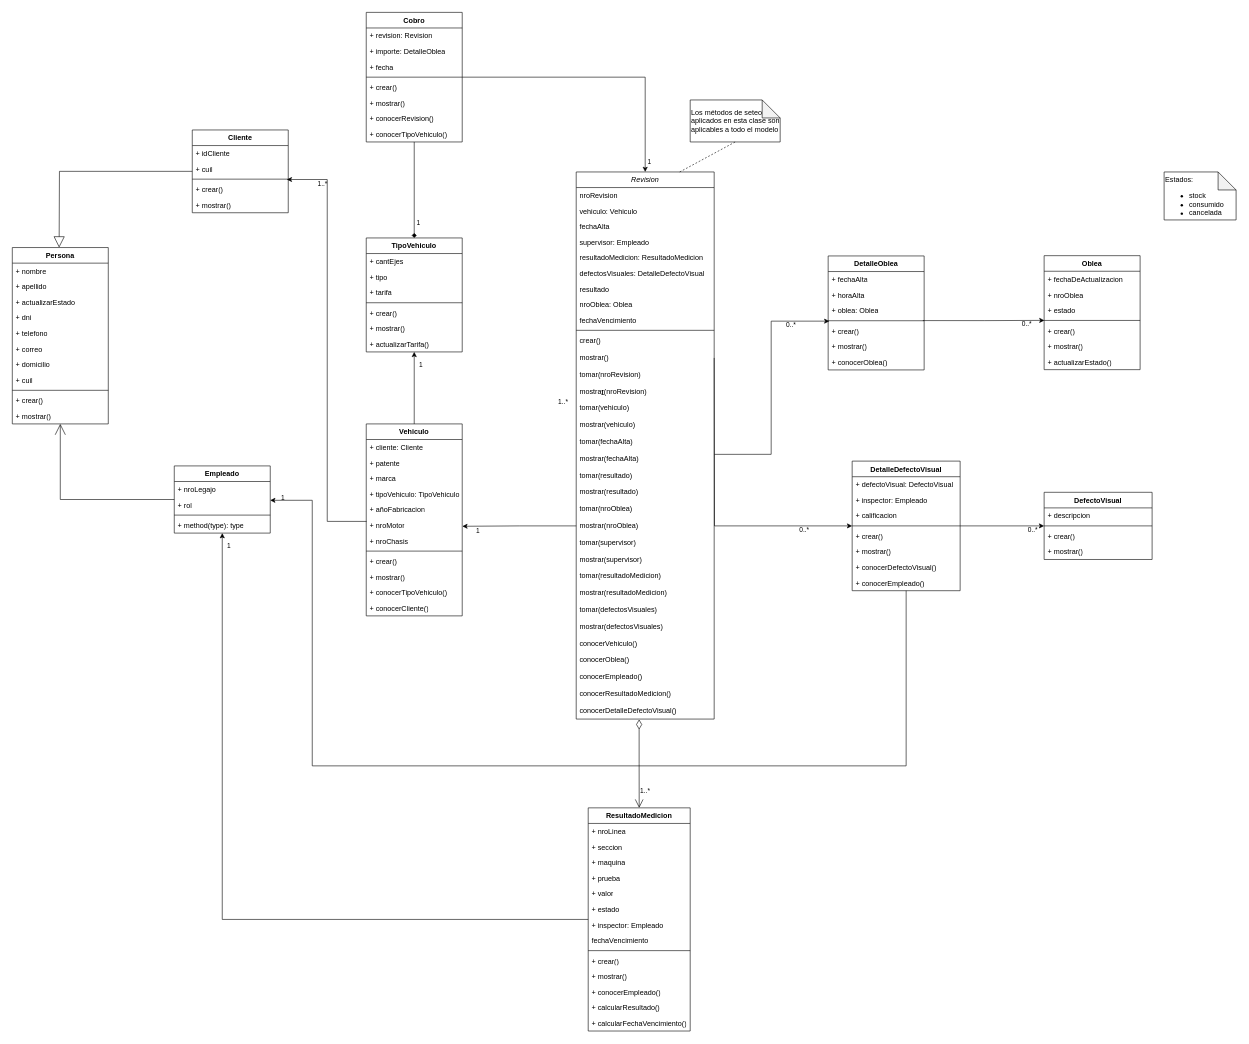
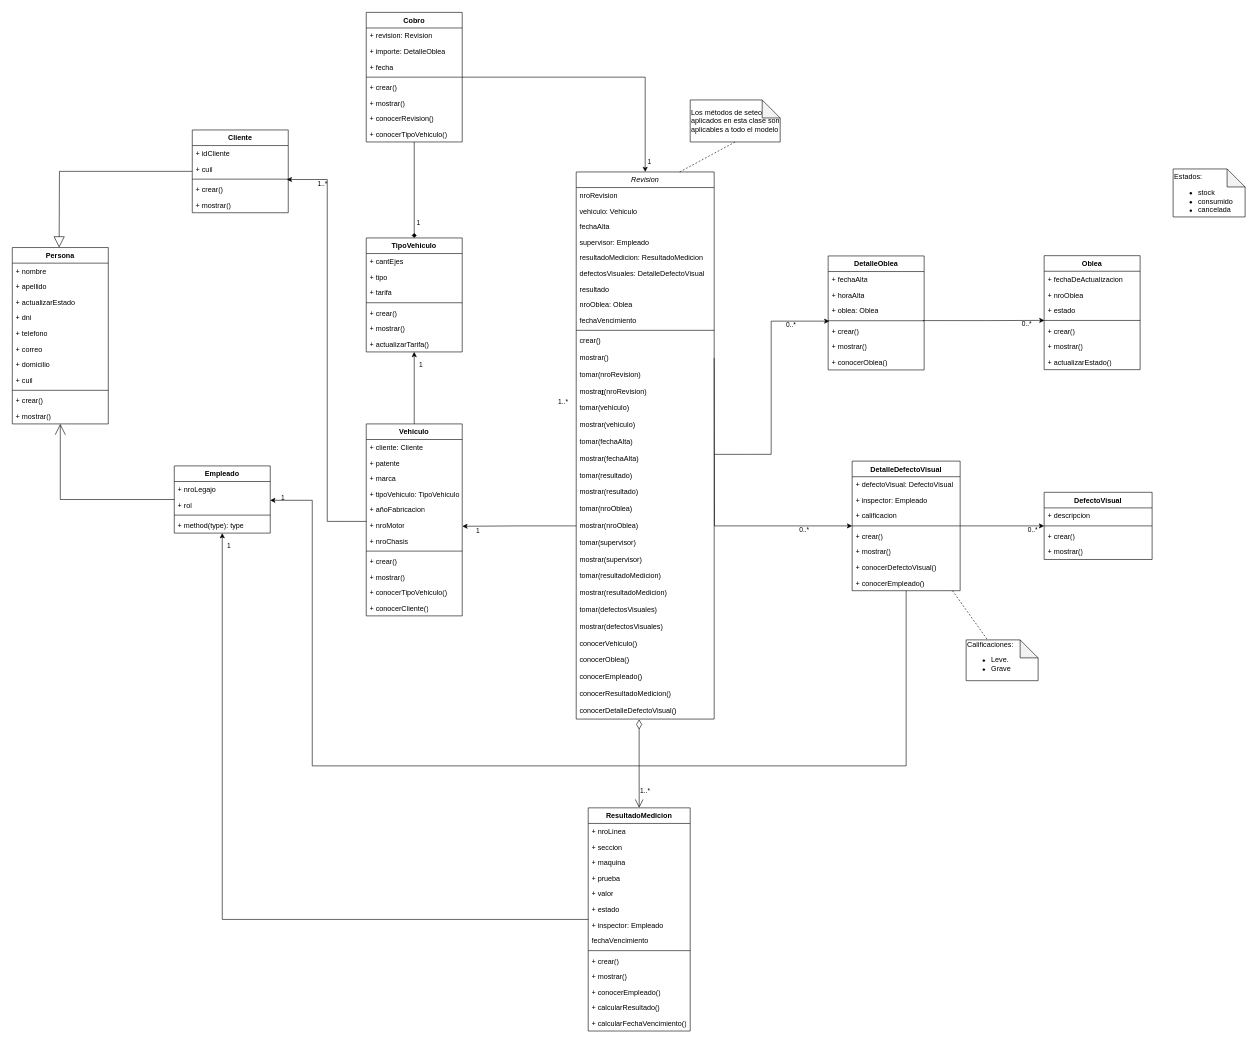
(1200, 196) -> (1209, 193)
none -> (970, 615)
none -> (1002, 660)
